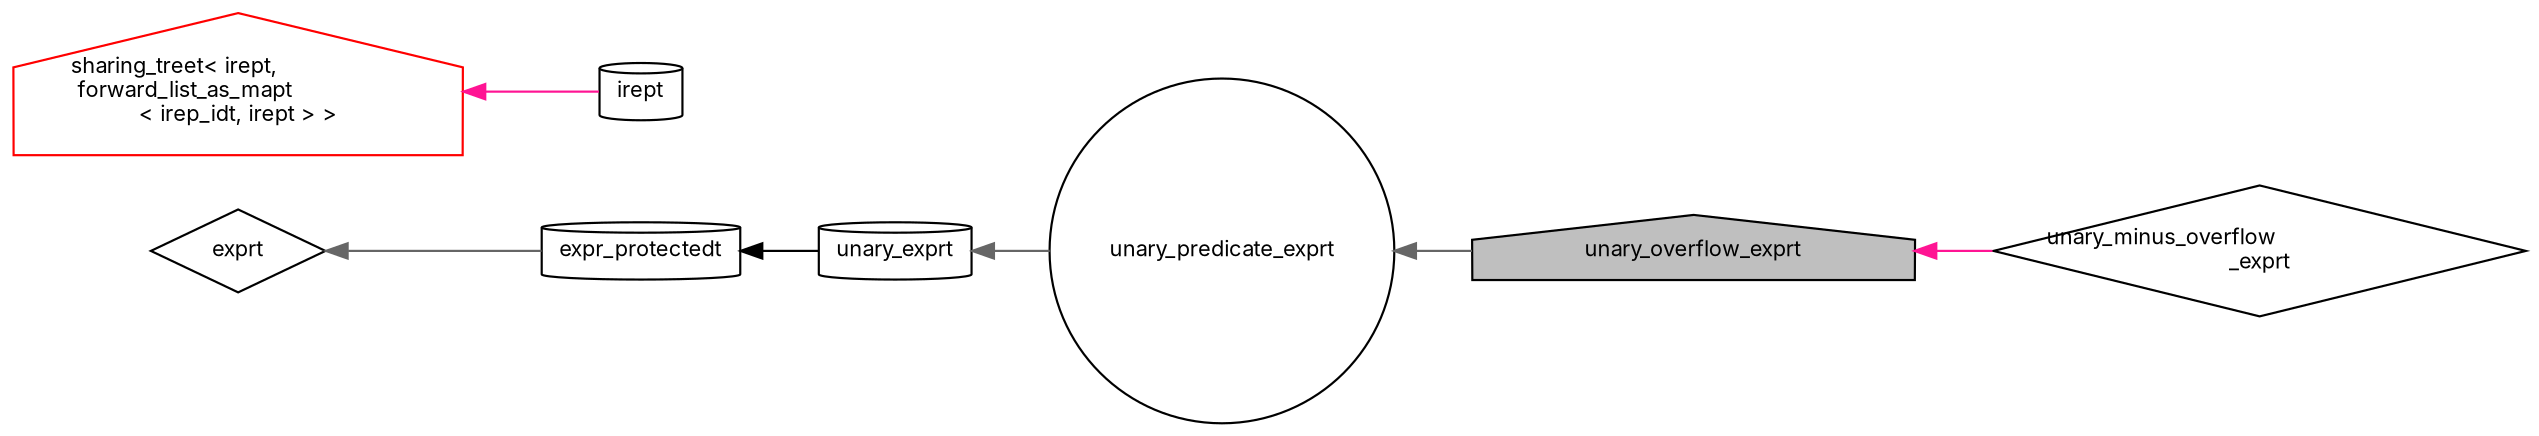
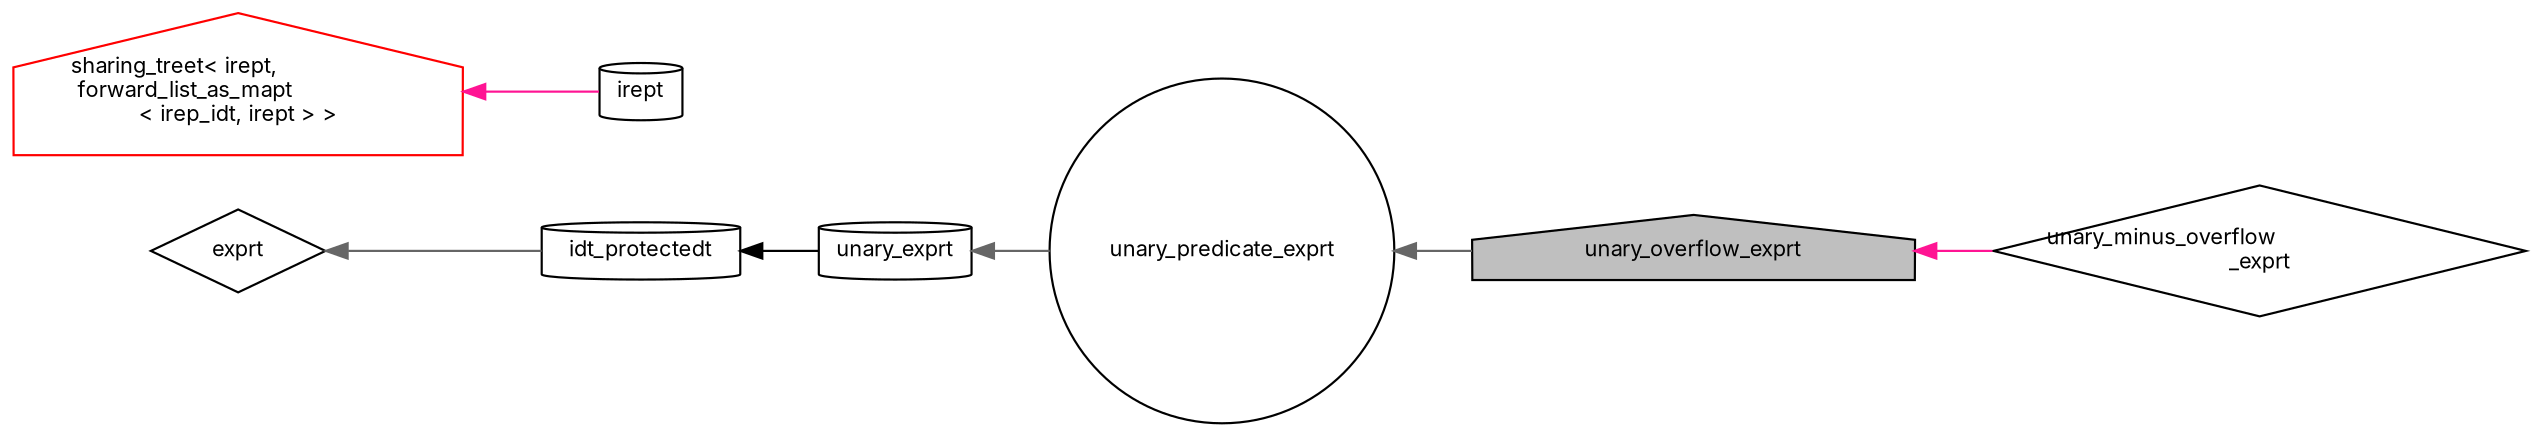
(641, 251) -> (641, 251)
